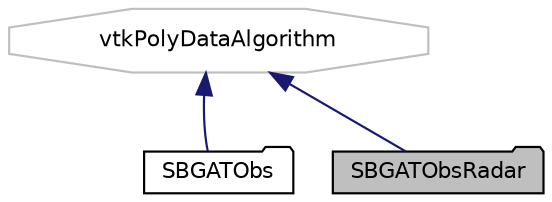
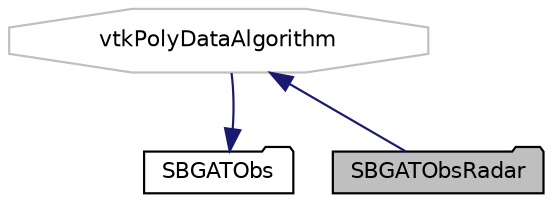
(204, 123) -> (233, 101)
